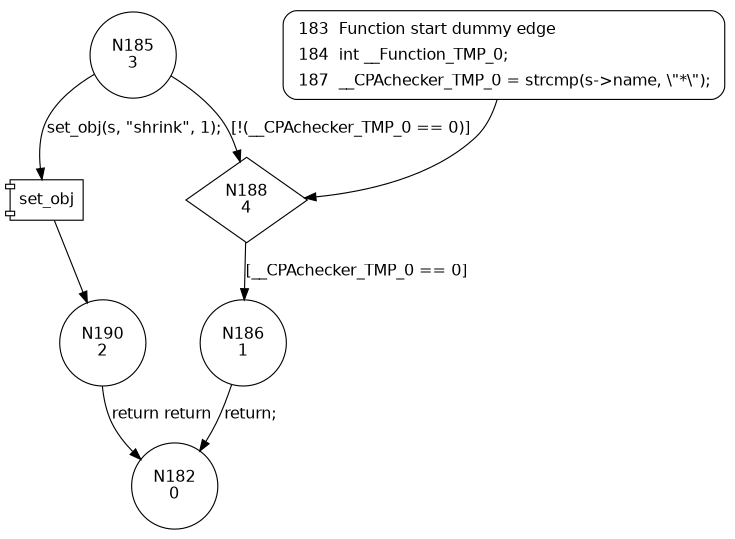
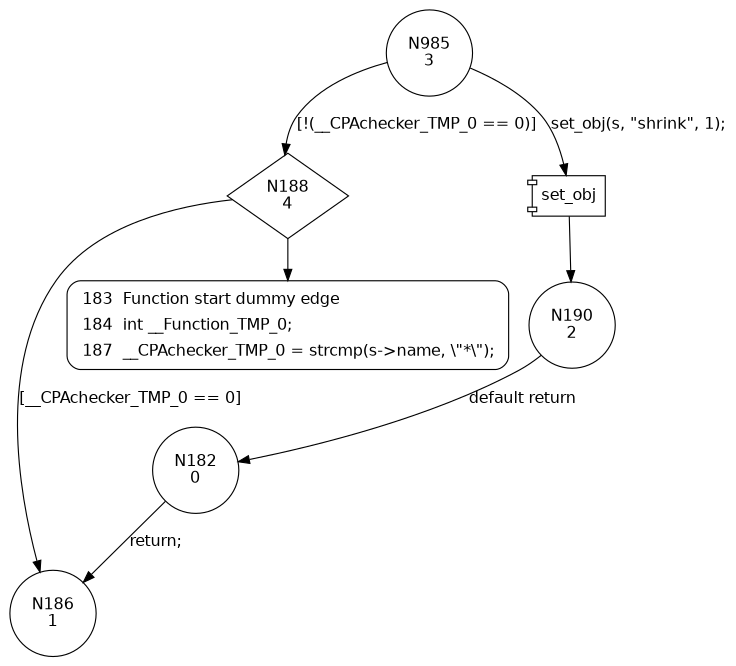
(133, 55) -> (429, 53)
(421, 172) -> (288, 254)
(162, 414) -> (523, 399)
(221, 414) -> (128, 538)
